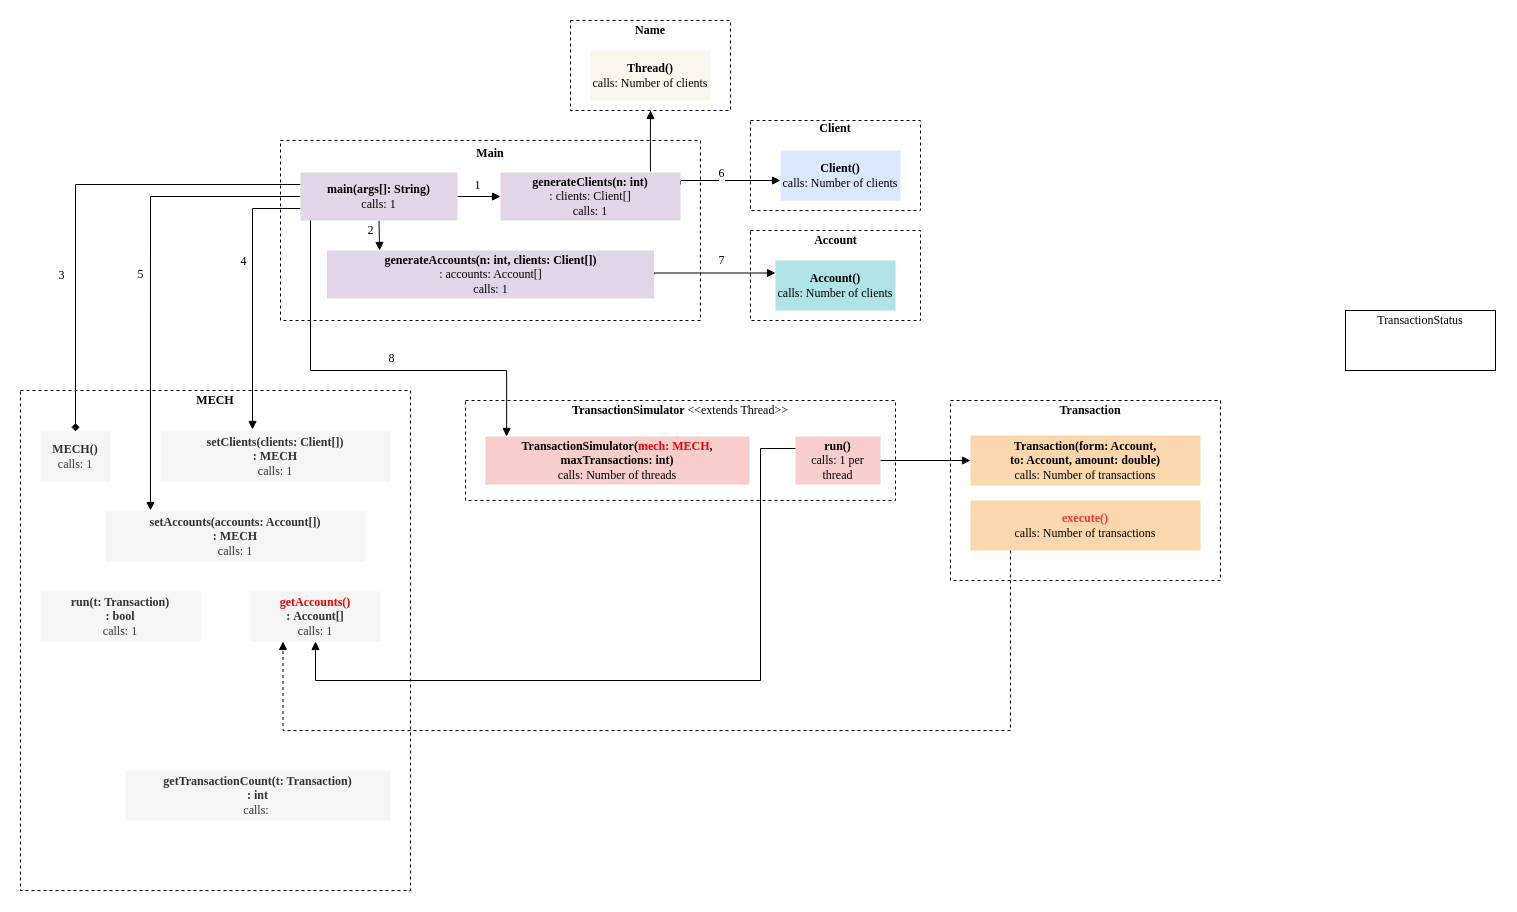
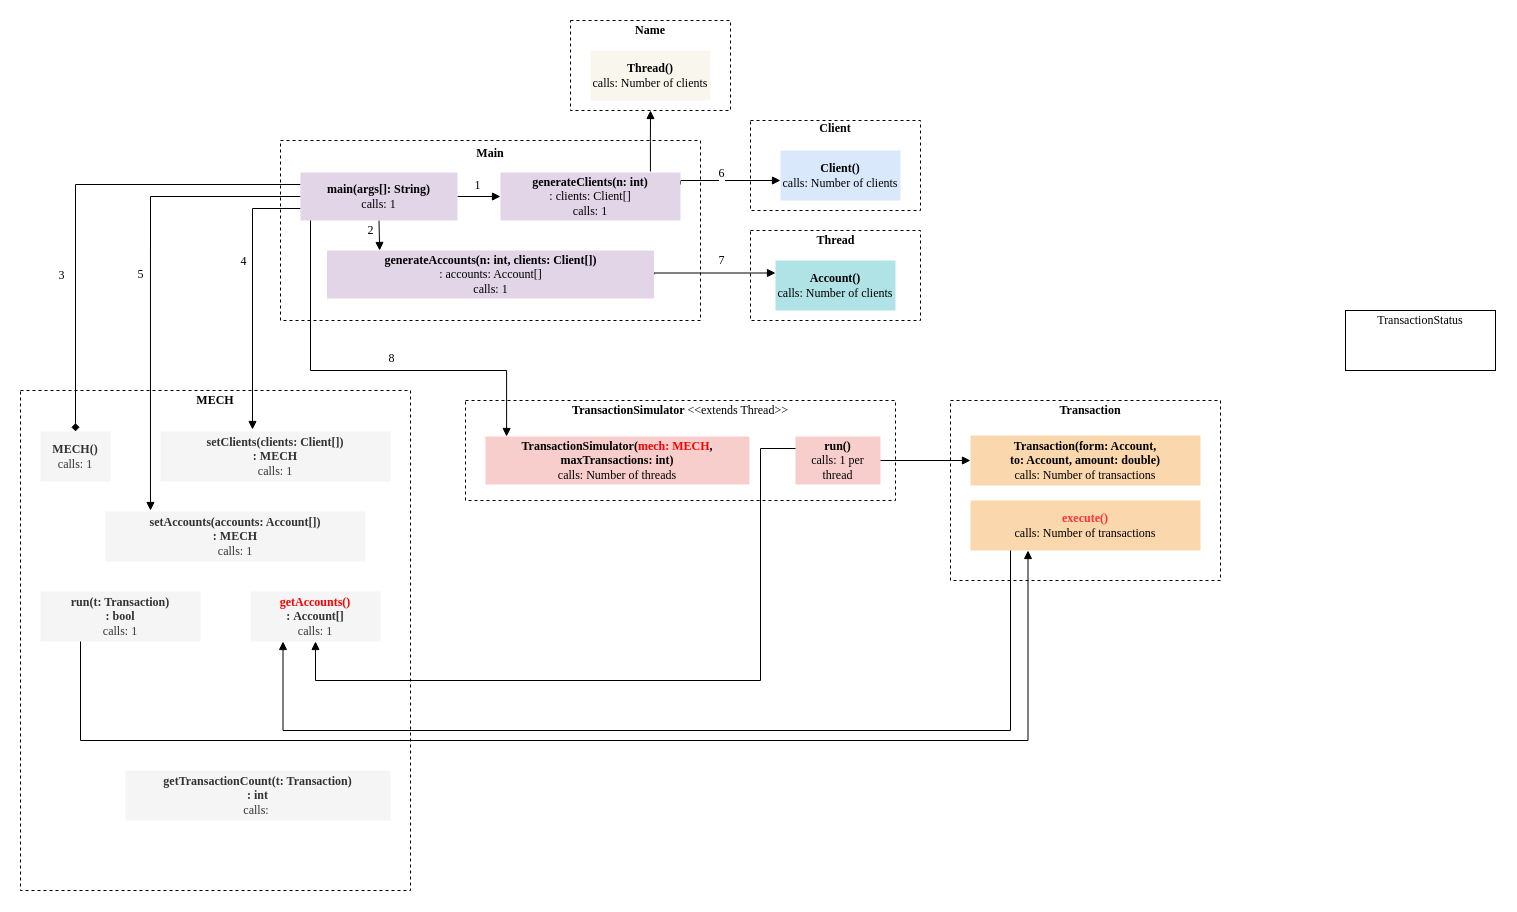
(836, 241) -> (836, 241)
(697, 731) -> (697, 731)
none -> (595, 741)
